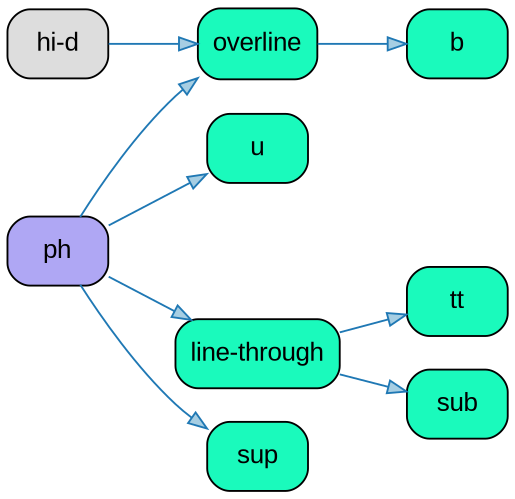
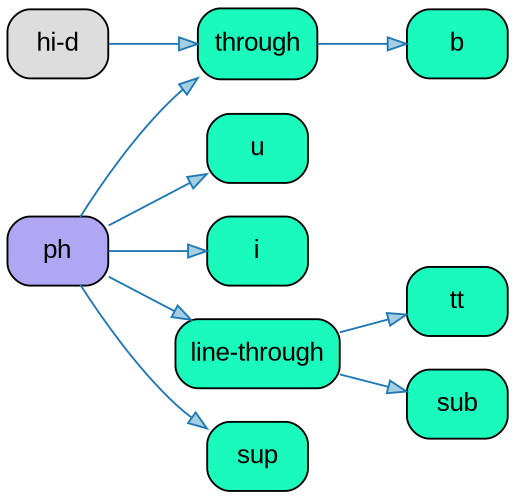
(258, 44) -> (258, 44)
none -> (258, 251)
